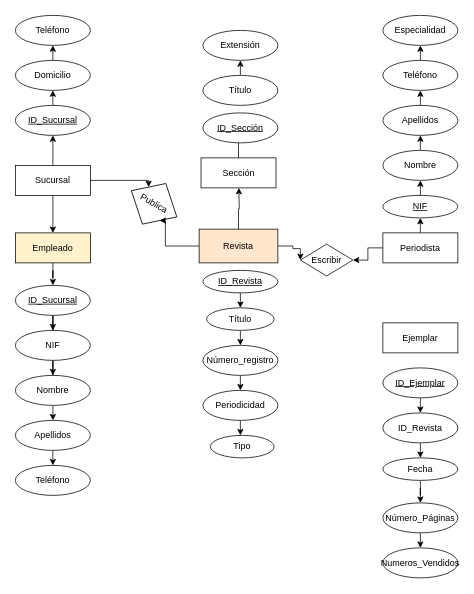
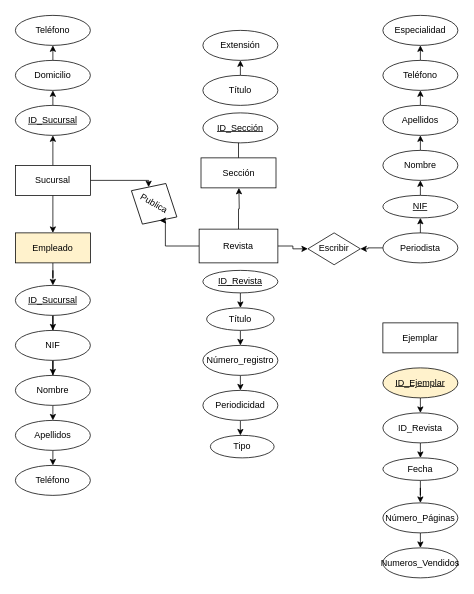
(239, 246) -> (239, 246)
(420, 248) -> (420, 248)
(327, 260) -> (334, 249)
(420, 383) -> (420, 383)
